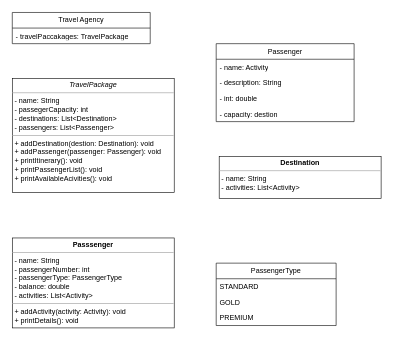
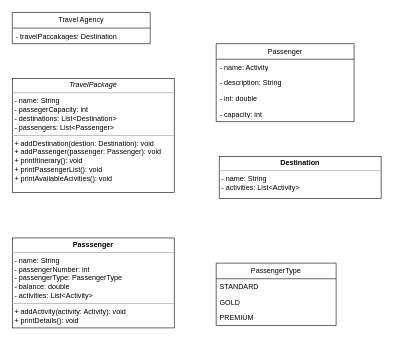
(78, 36) -> (73, 36)
(254, 114) -> (245, 114)
